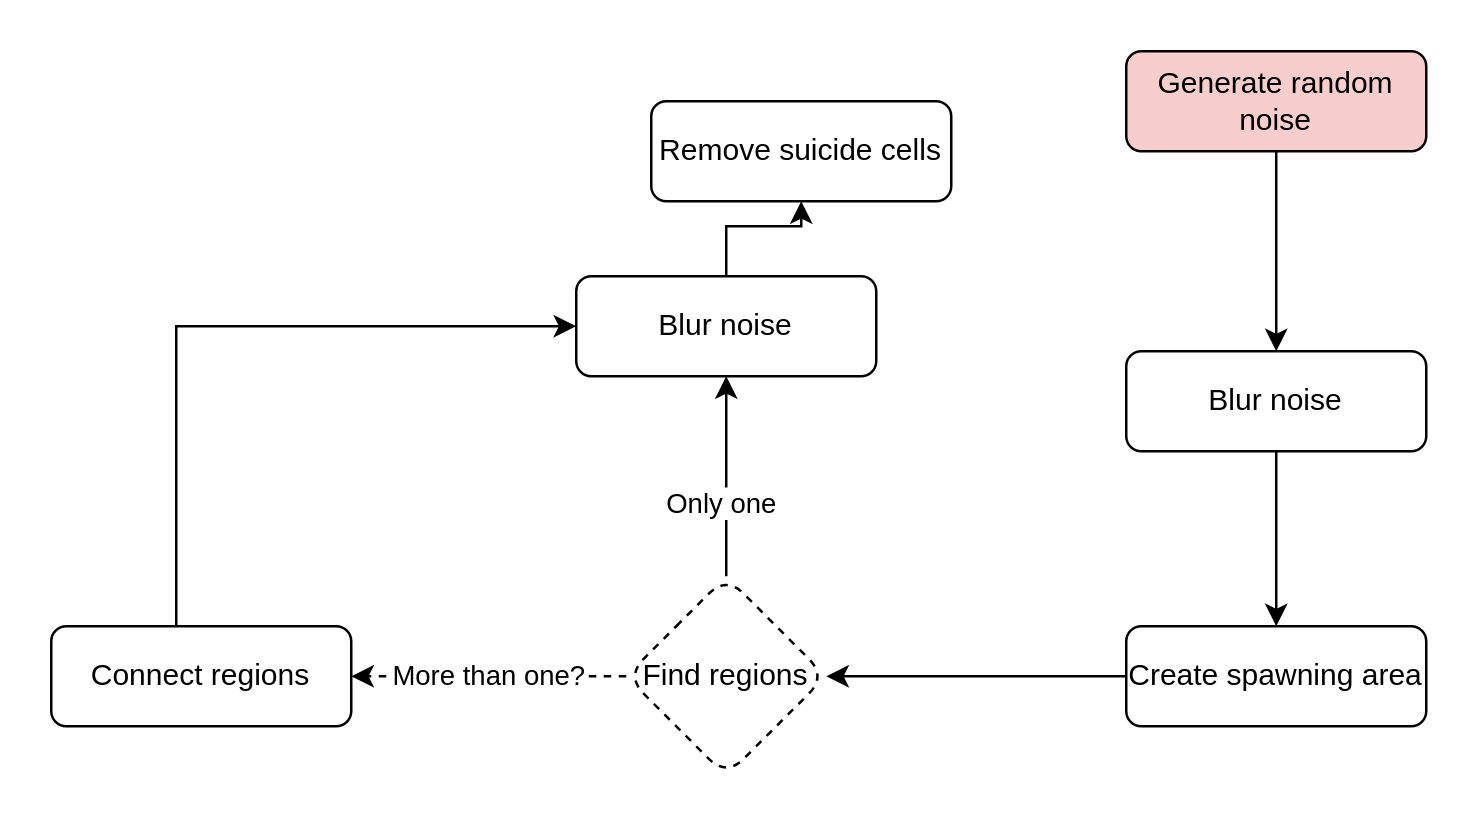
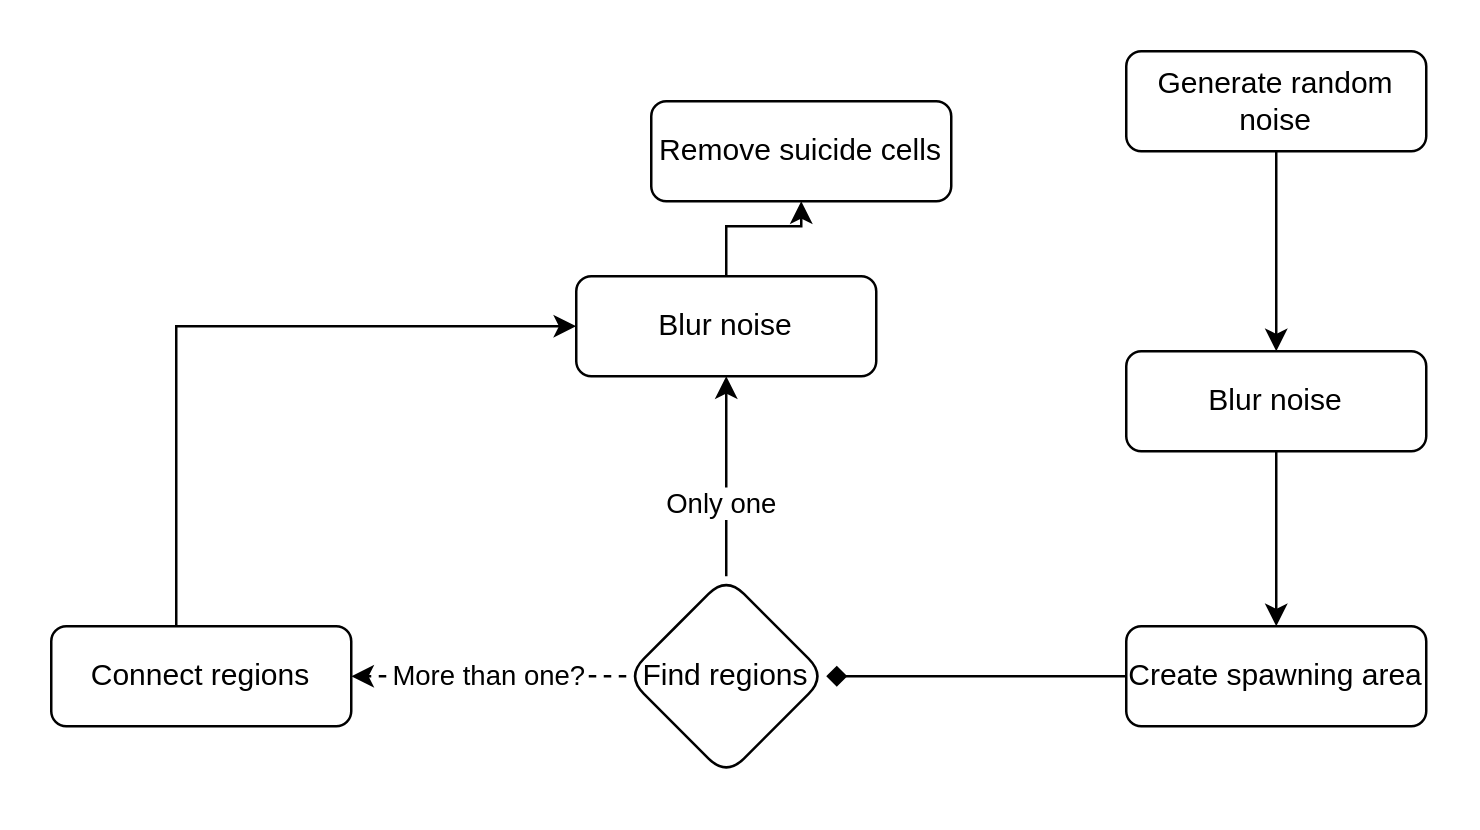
(1276, 101) -> (1276, 101)
(726, 676) -> (726, 676)
(845, 676) -> (847, 676)
